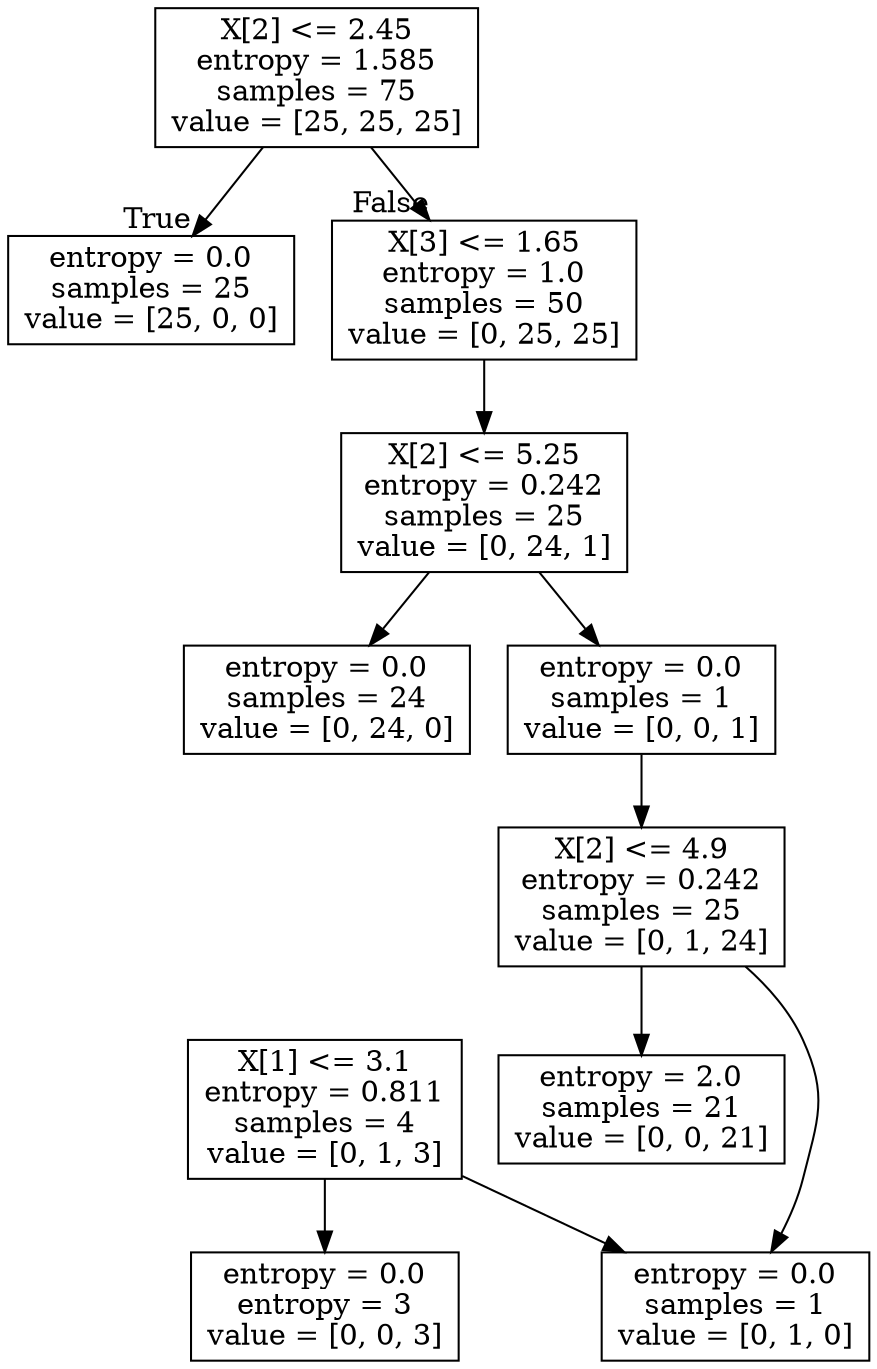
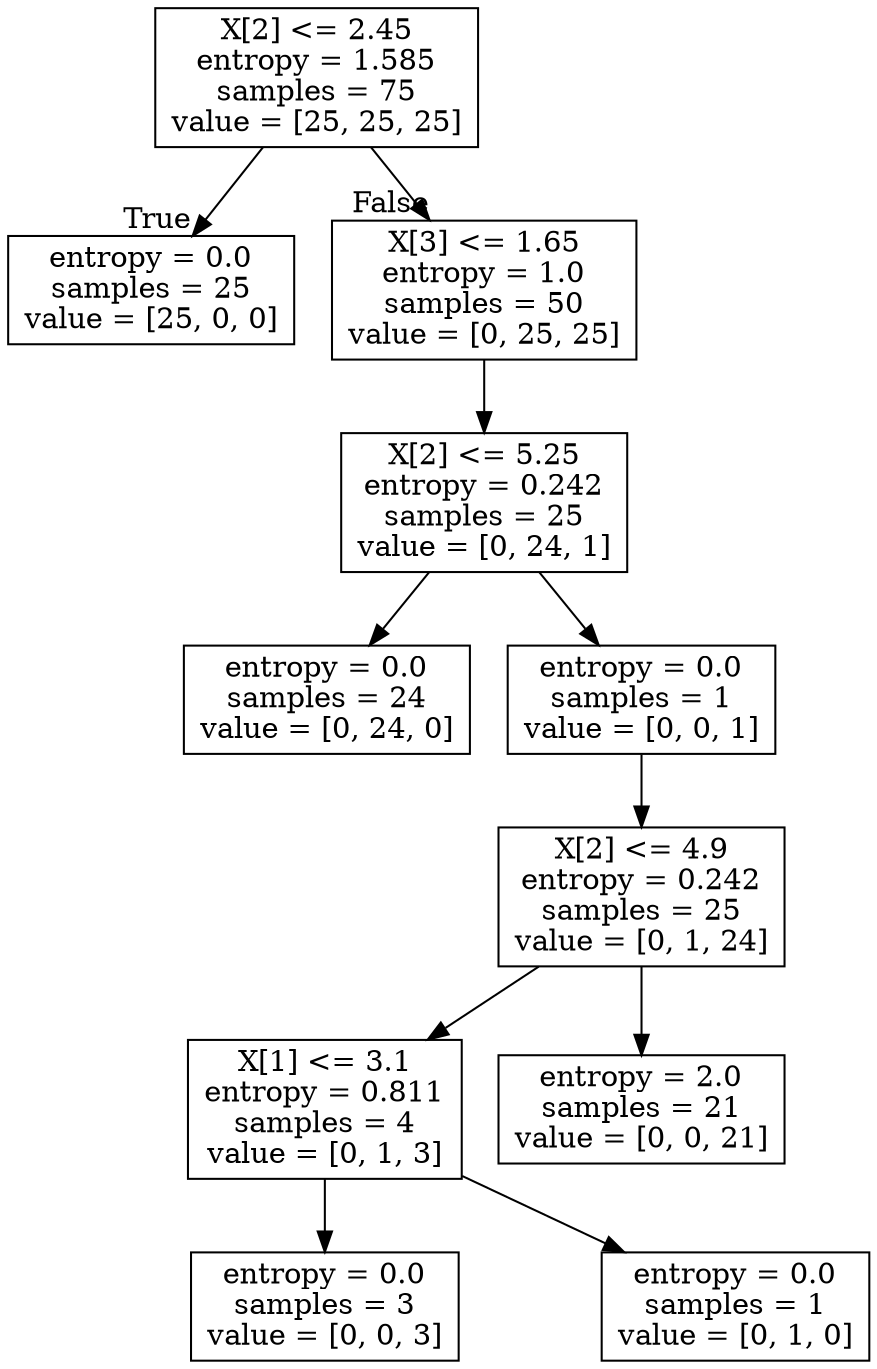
(818, 1092) -> (492, 997)
(325, 1307) -> (325, 1307)
